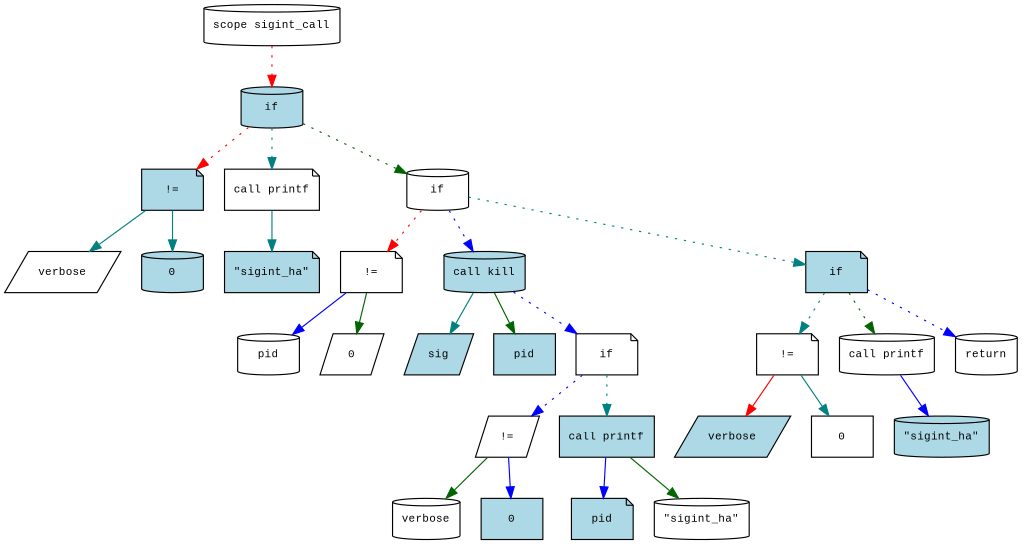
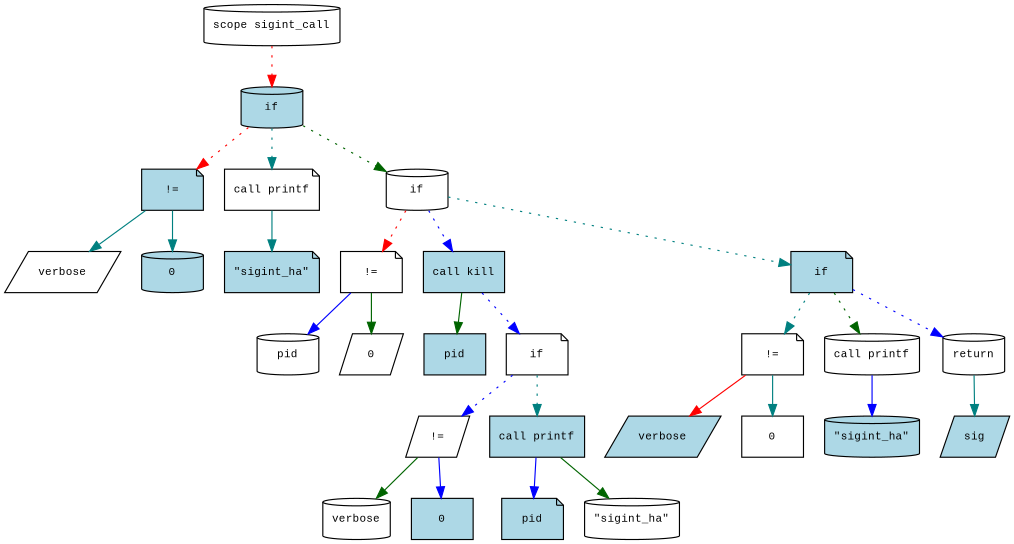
(485, 272) -> (464, 272)
(465, 308) -> (974, 390)
